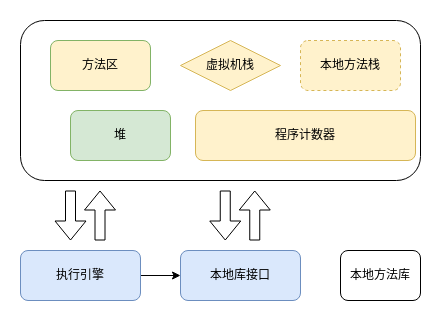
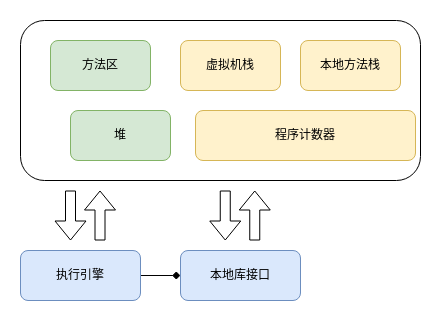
(101, 66) -> (101, 66)
(231, 66) -> (231, 66)
(351, 66) -> (351, 66)
(172, 276) -> (171, 276)
(381, 276) -> none
